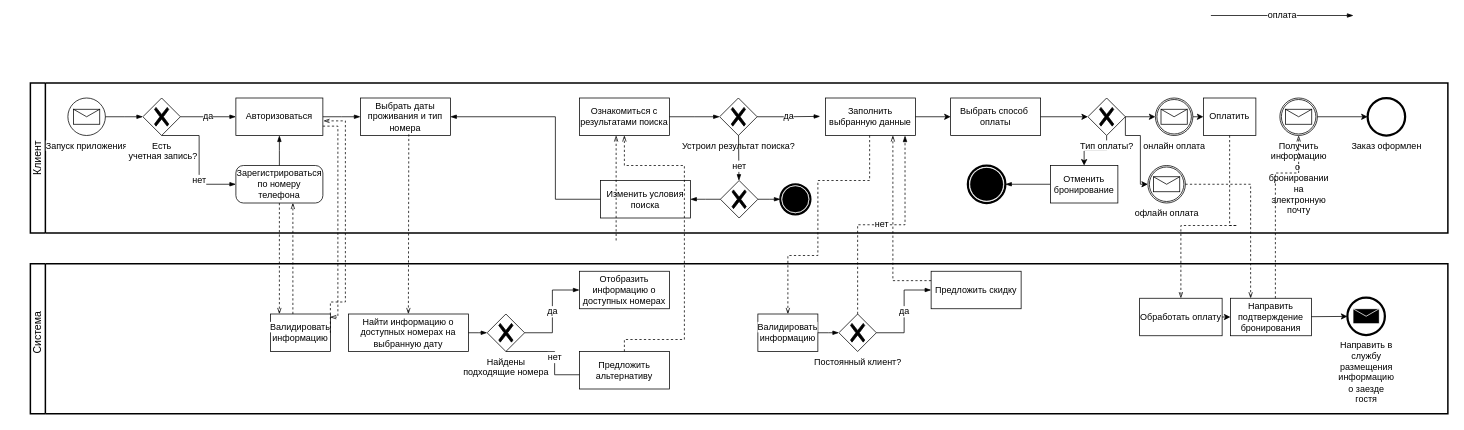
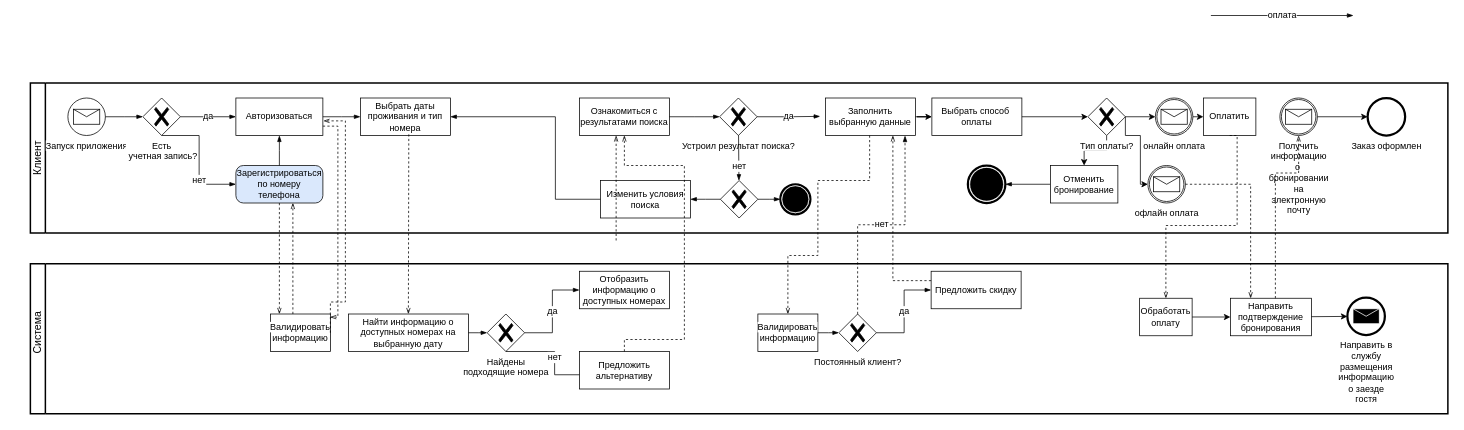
(996, 117) -> (977, 117)
(279, 184) -> (279, 184)
(1181, 317) -> (1166, 317)
